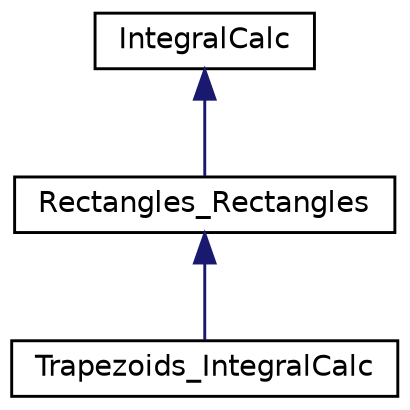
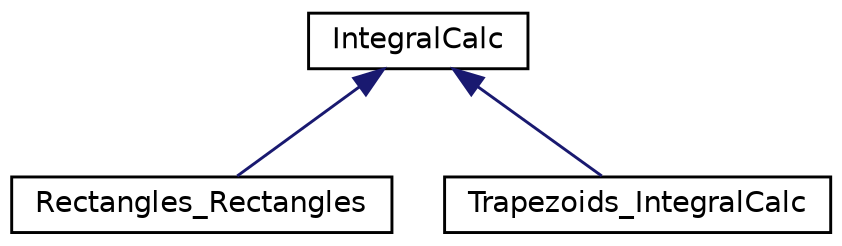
(205, 302) -> (540, 131)
